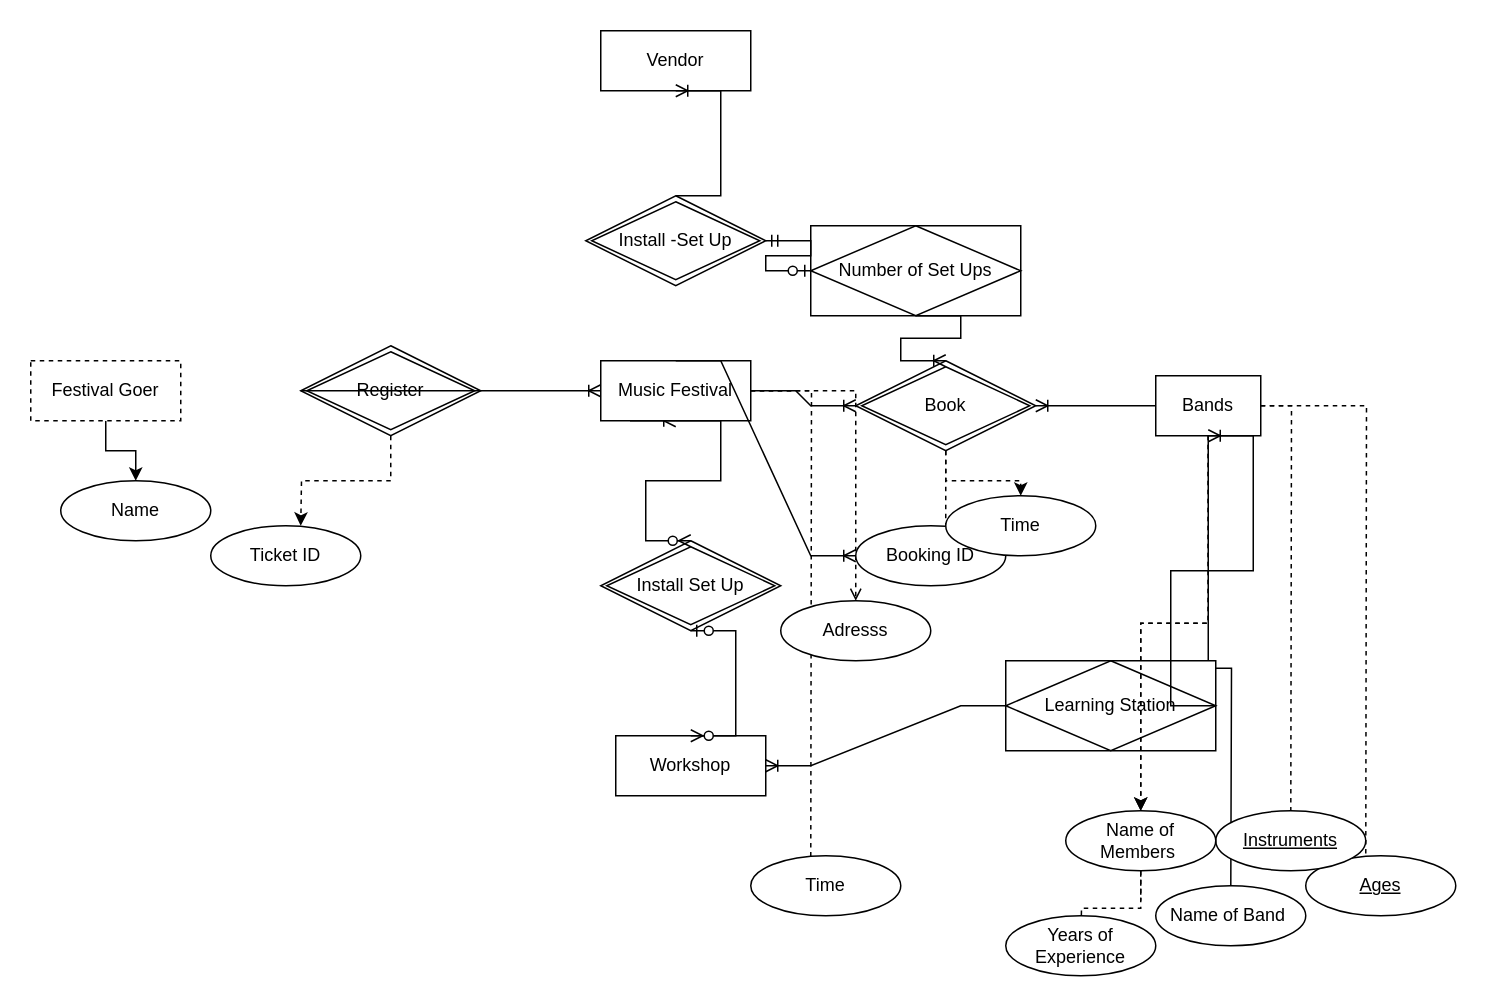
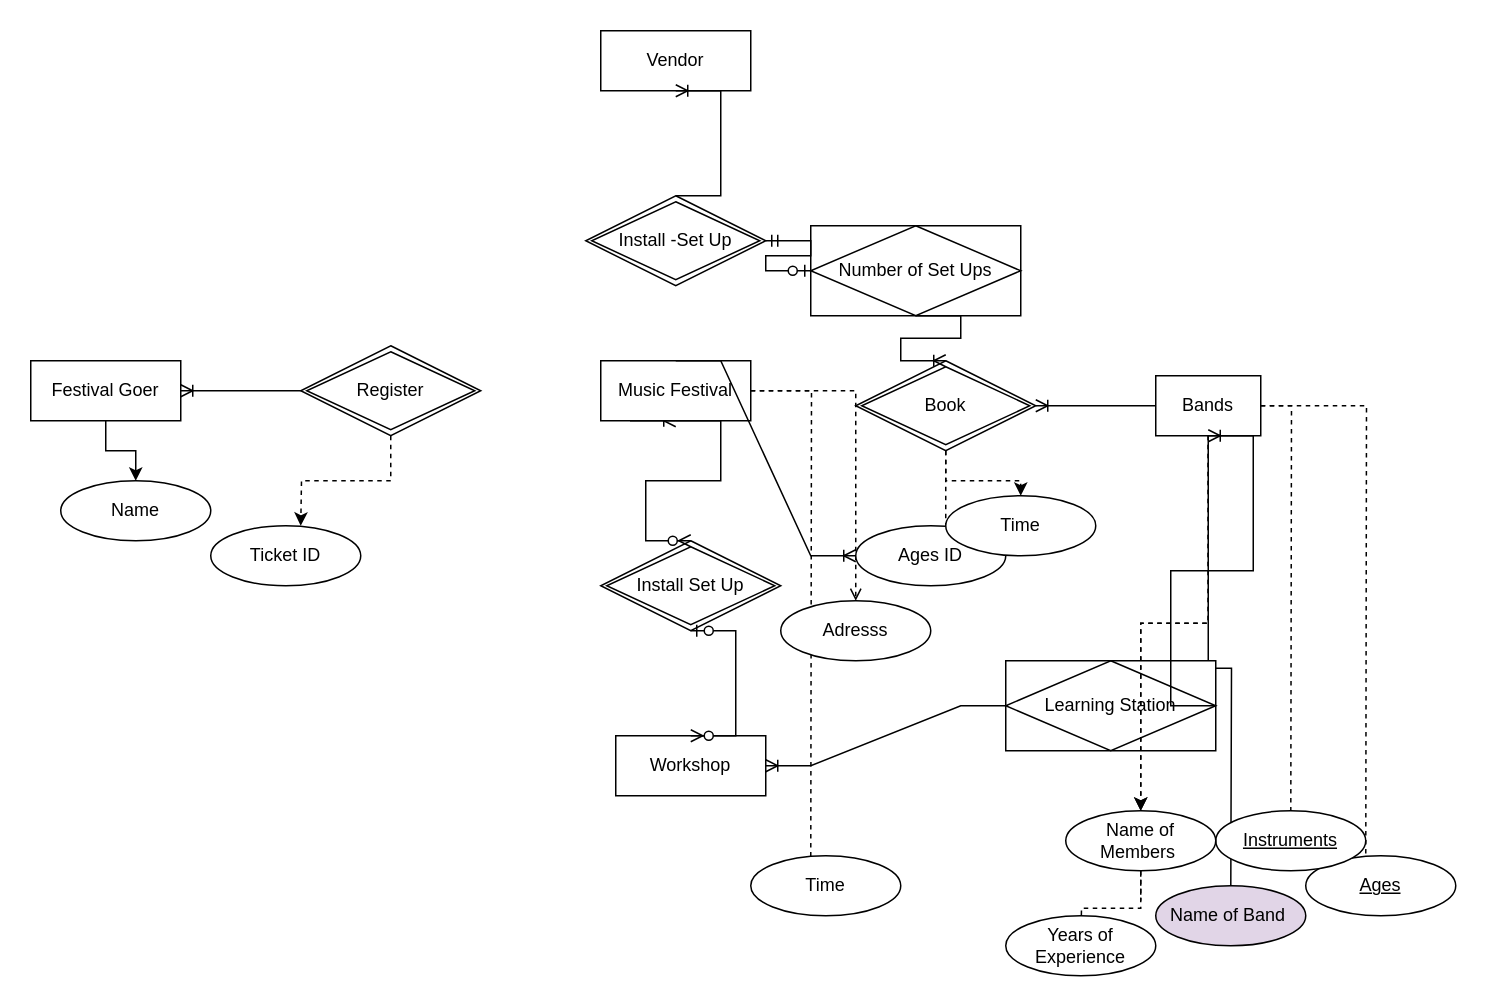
(106, 391) -> (106, 391)
(451, 391) -> (241, 391)
(823, 406) -> none
(931, 556) -> (931, 556)
(1231, 916) -> (1231, 916)
